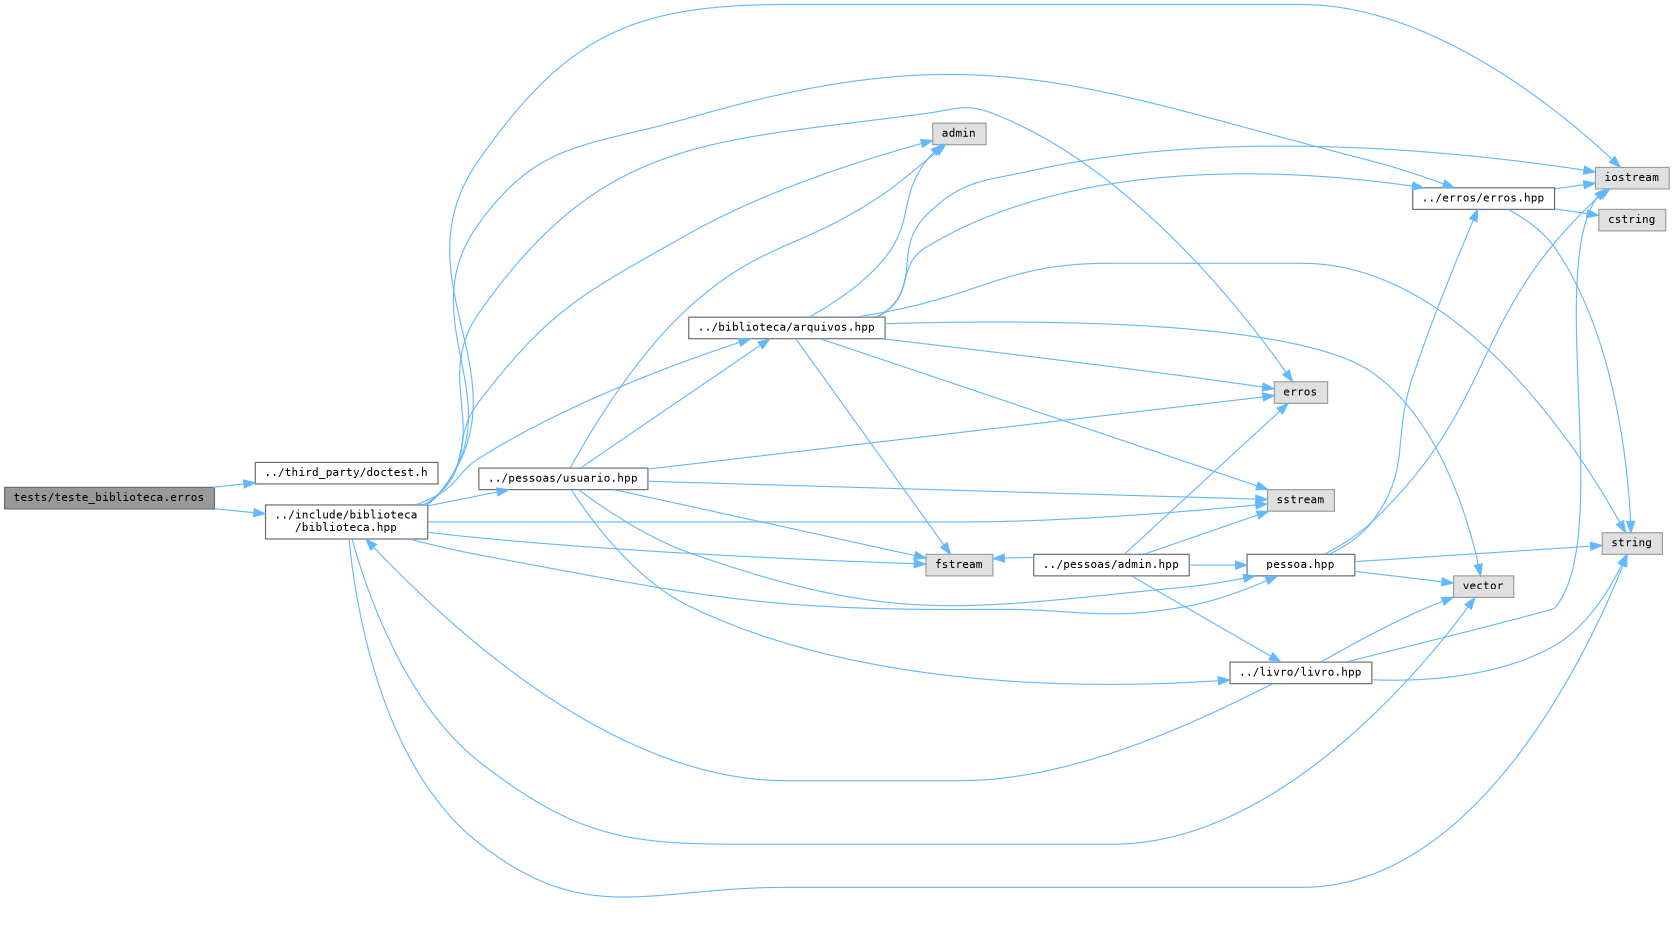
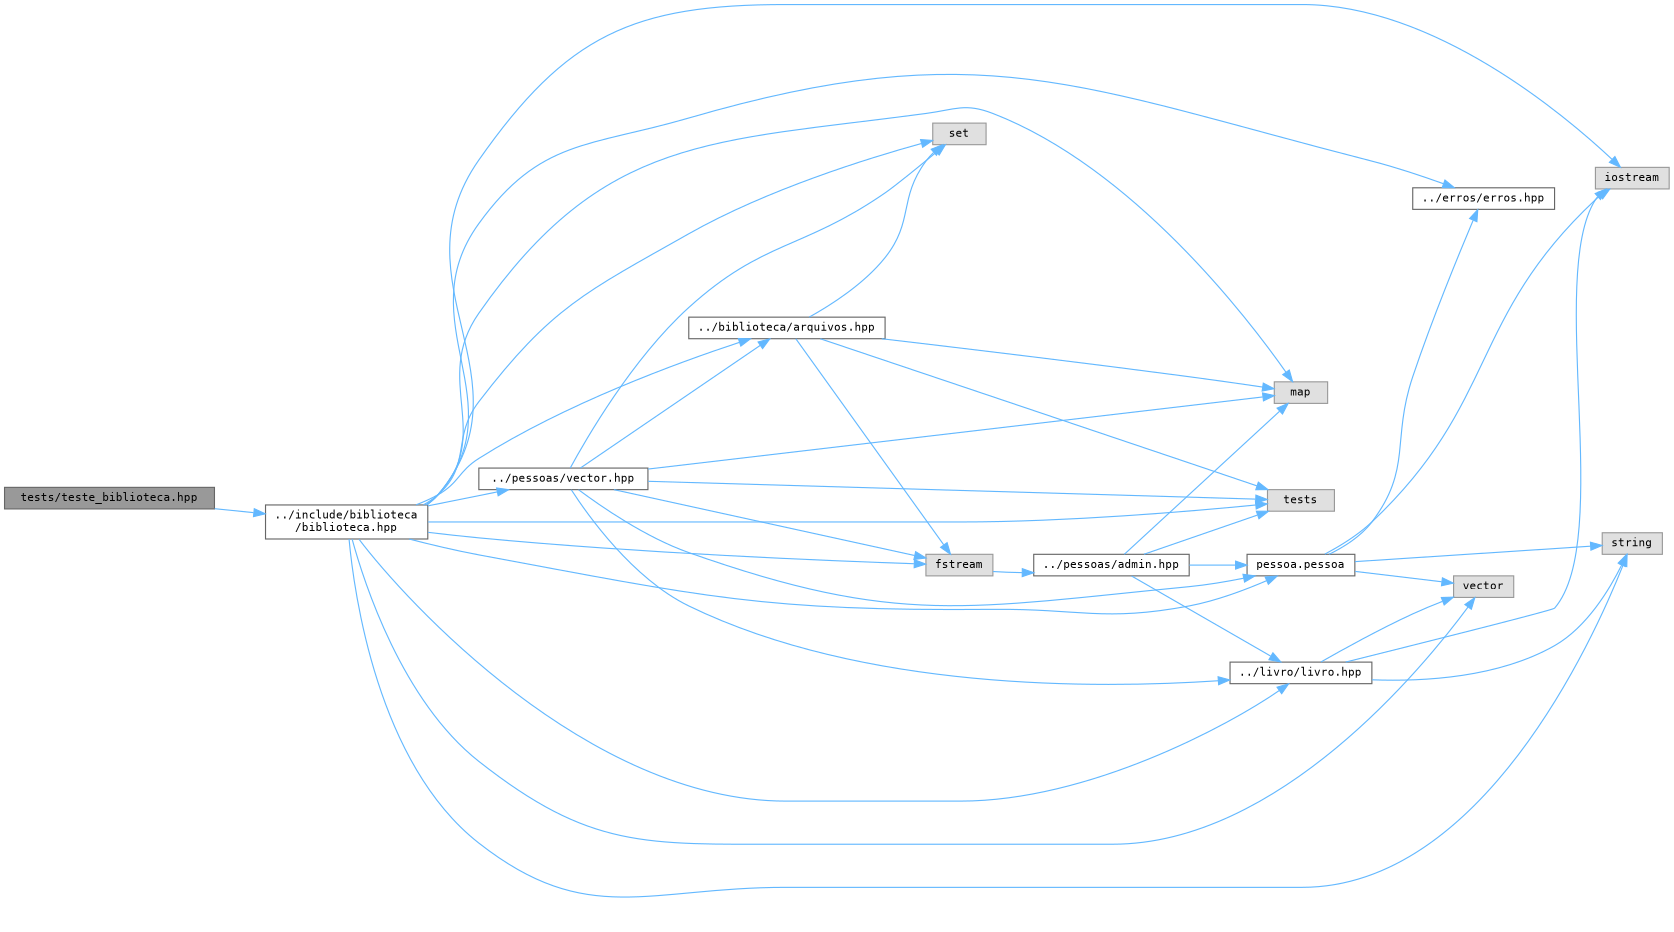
(959, 134) -> (959, 134)
(1191, 149) -> none
(1134, 181) -> none
(1569, 187) -> none
(1632, 220) -> none
(1290, 263) -> none
(1244, 336) -> none
(1602, 350) -> none
(1301, 393) -> (1301, 393)
(347, 473) -> none
(563, 479) -> (563, 479)
(110, 498) -> (110, 498)
(1301, 500) -> (1301, 500)
(1019, 558) -> (1008, 572)
(1301, 565) -> (1301, 565)
(795, 781) -> (786, 801)
